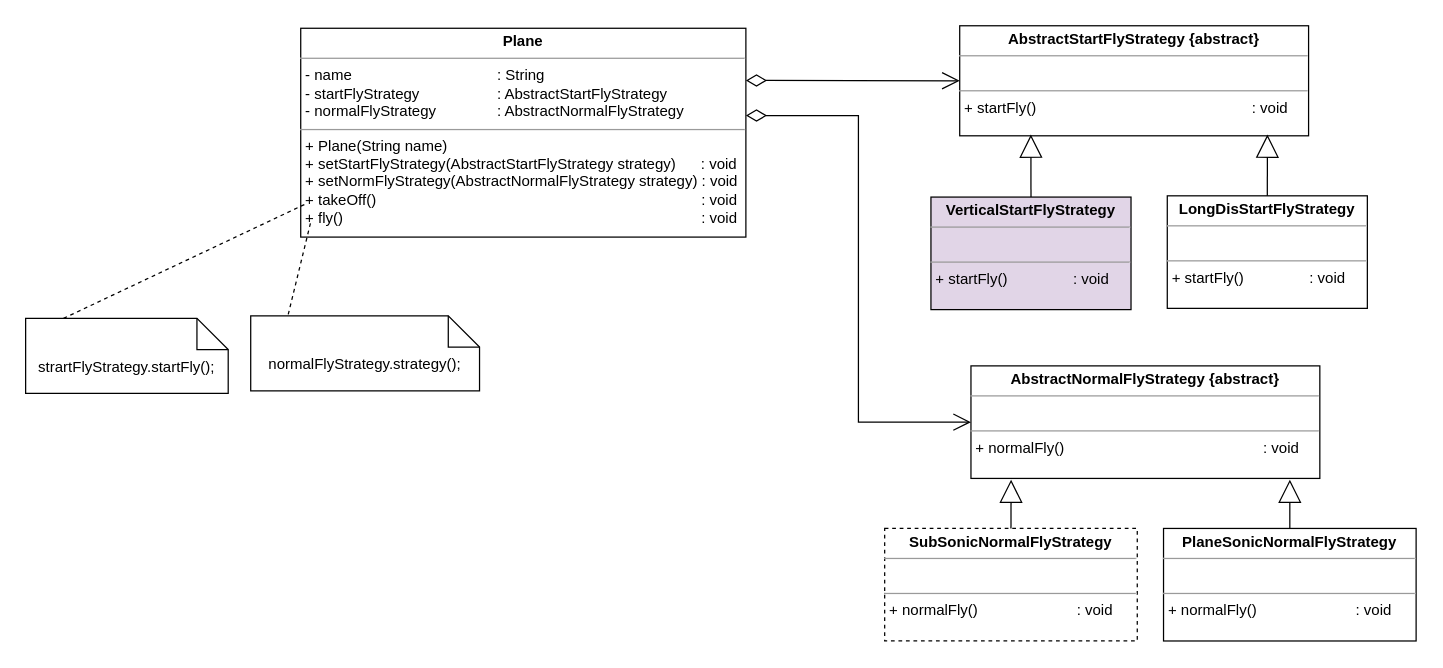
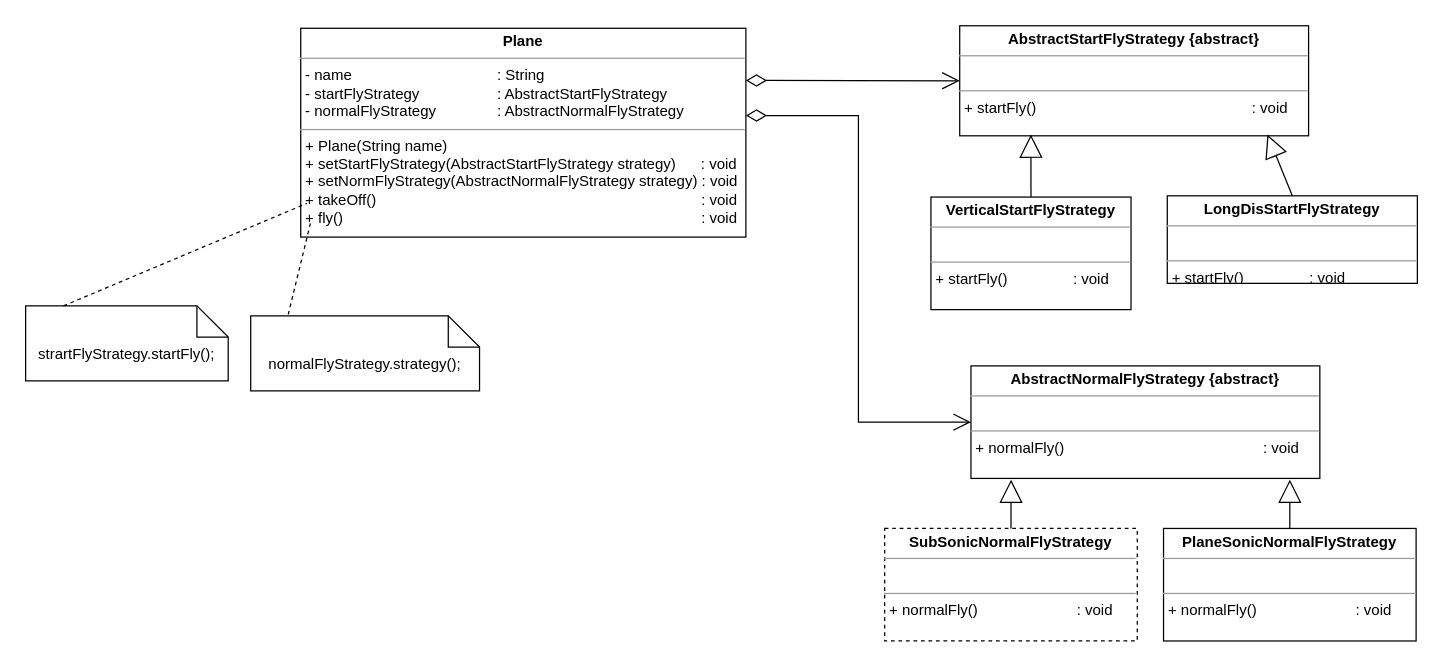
(1267, 252) -> (1292, 239)
(1031, 253) -> (1031, 253)
(127, 356) -> (127, 343)
